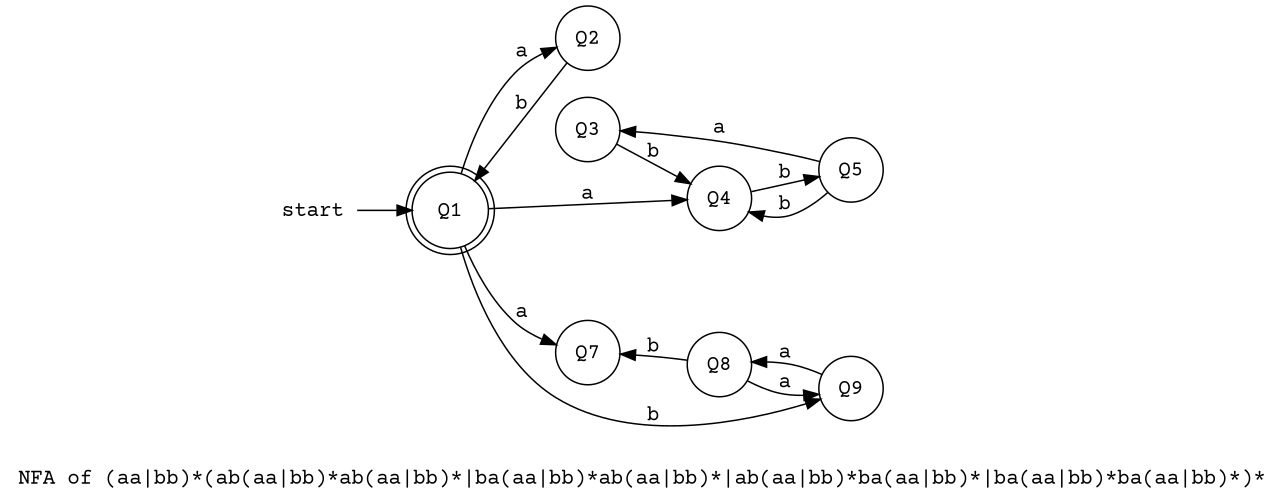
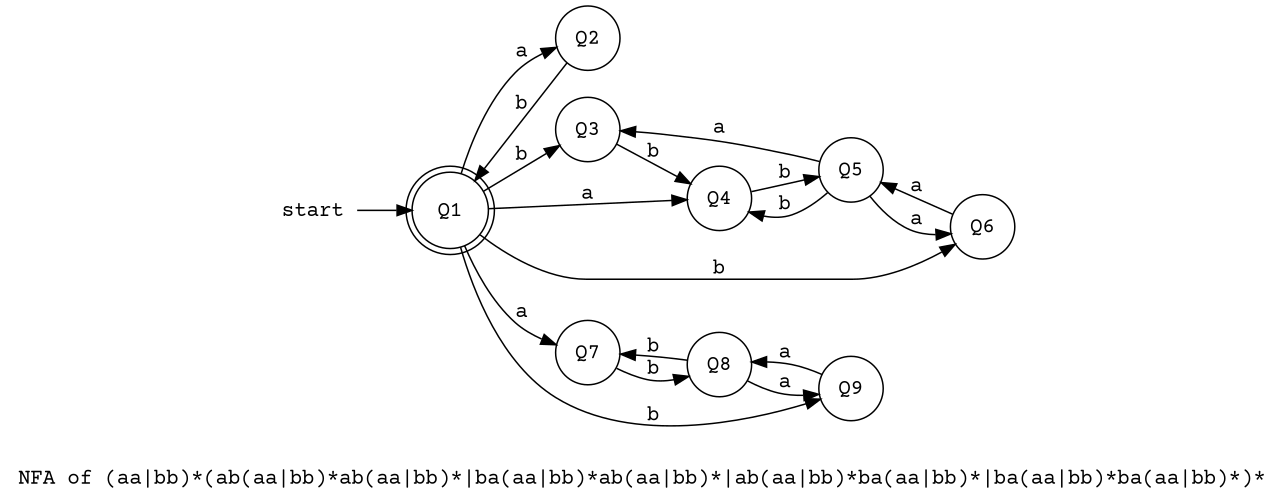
none -> (515, 172)
none -> (983, 227)
none -> (644, 379)
